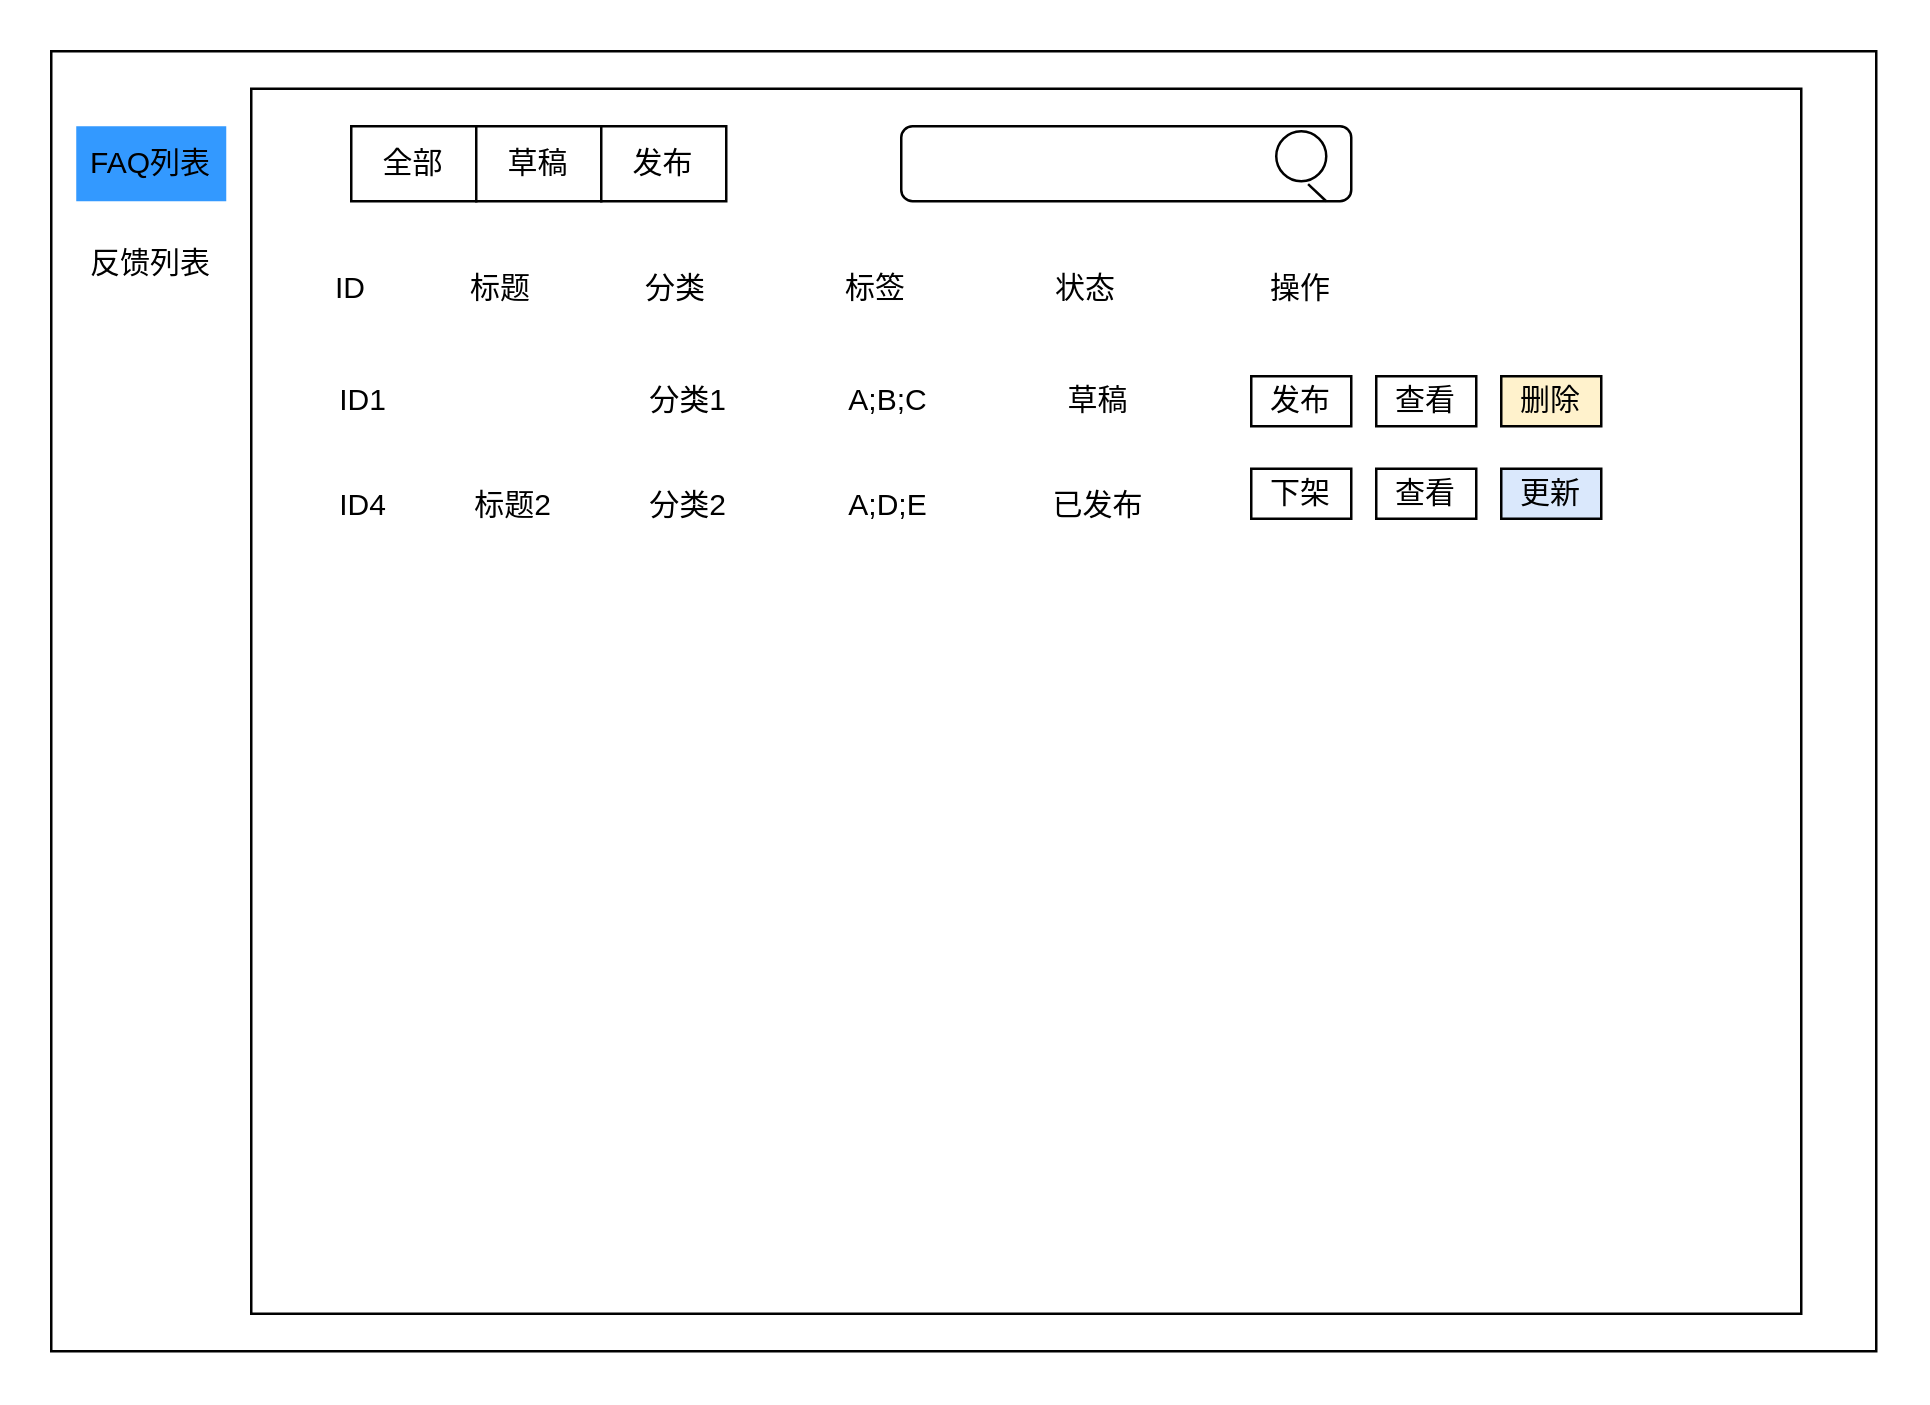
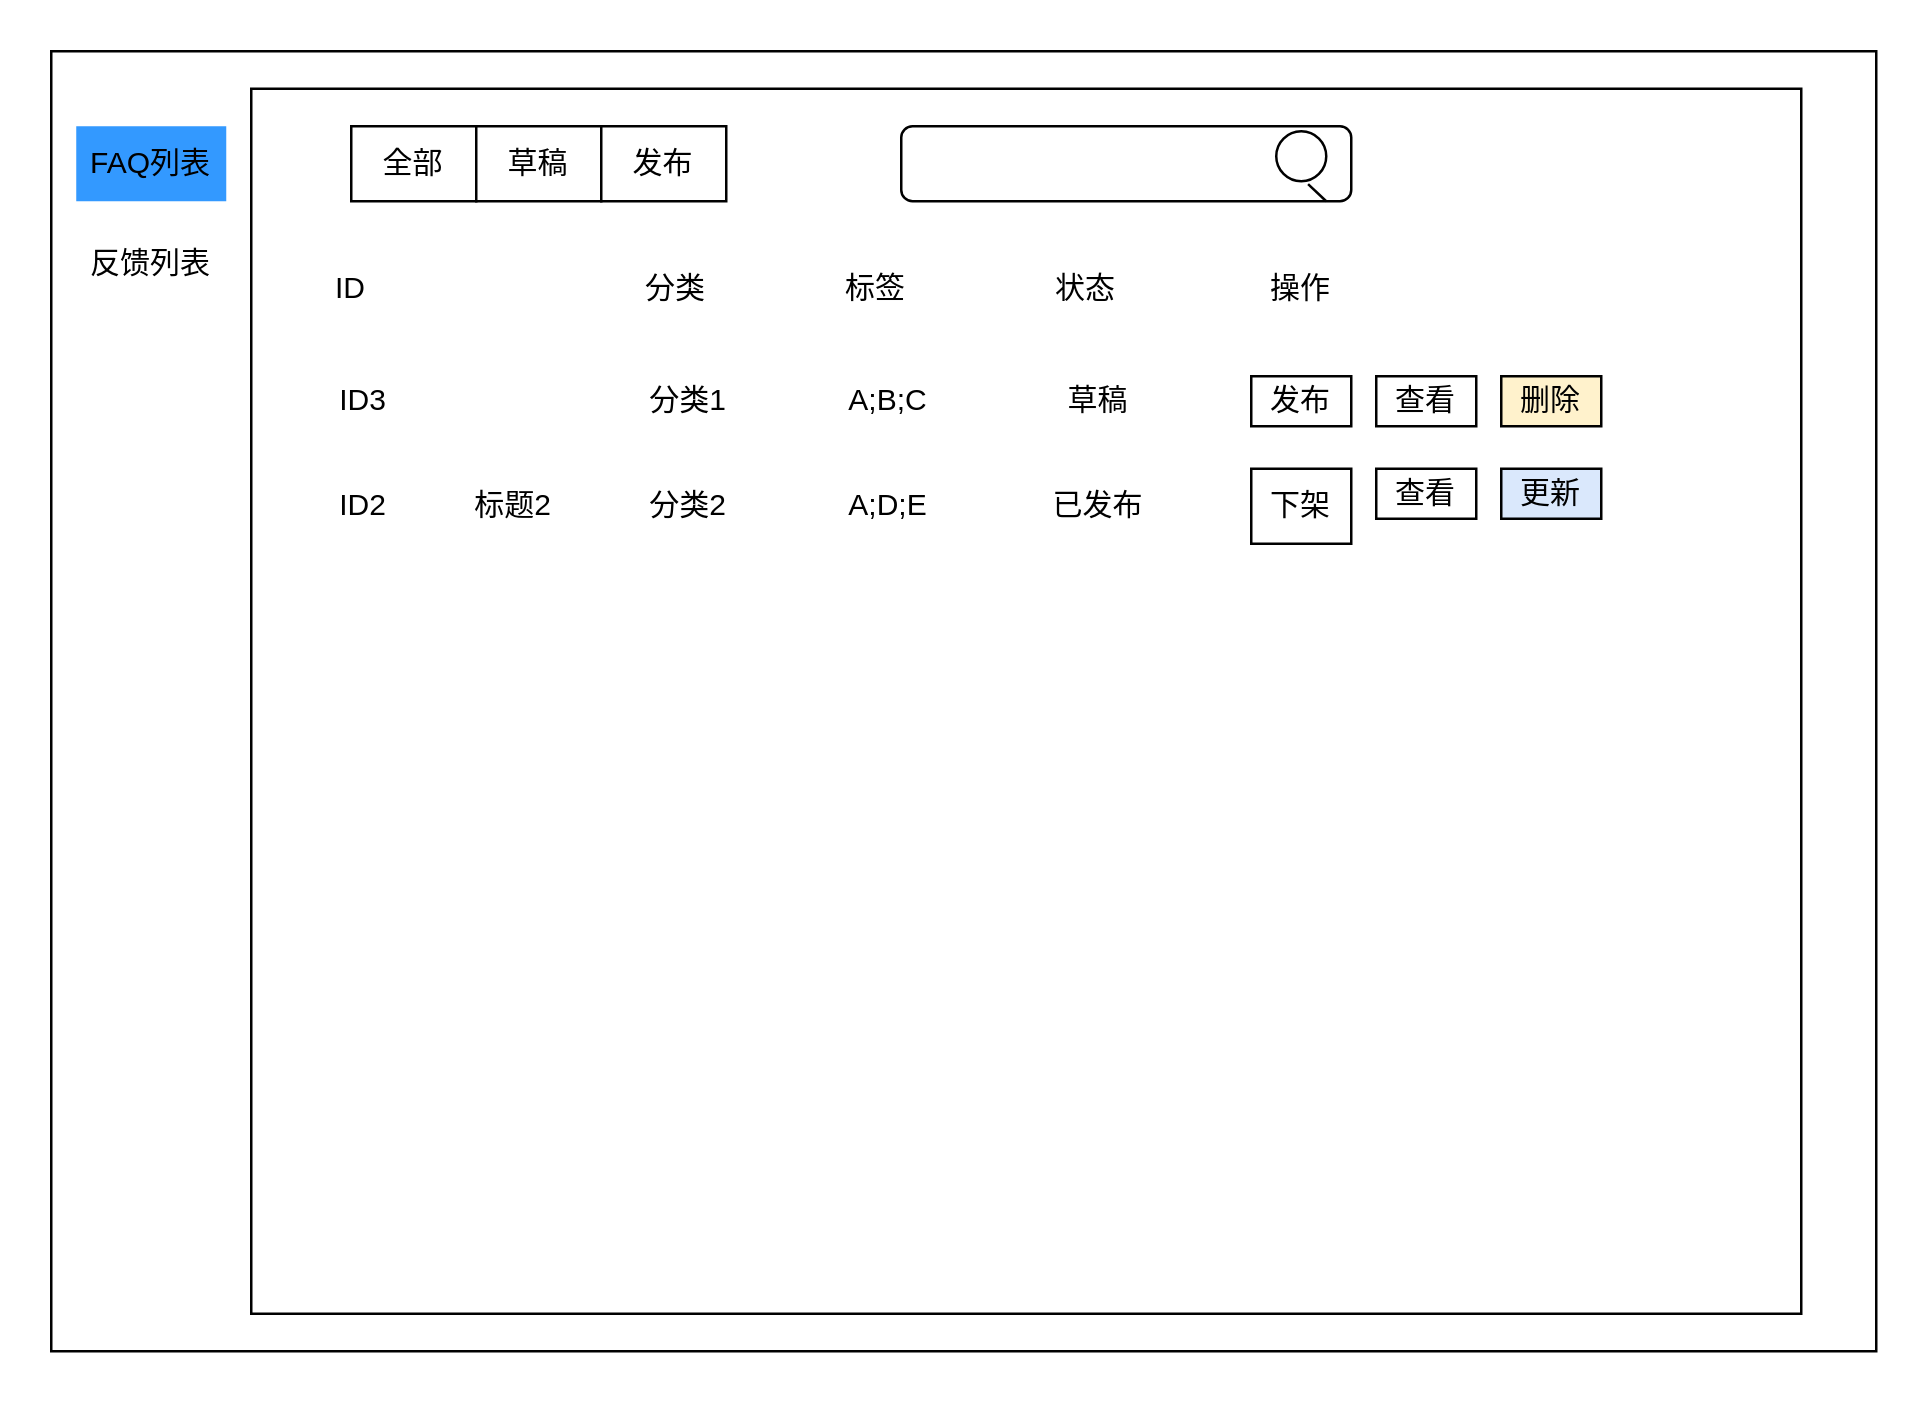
(501, 289) -> none
(364, 401) -> (364, 401)
(1301, 494) -> (1301, 506)
(364, 506) -> (364, 506)
